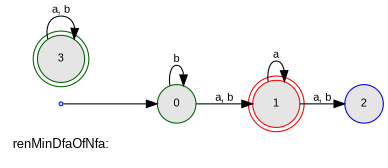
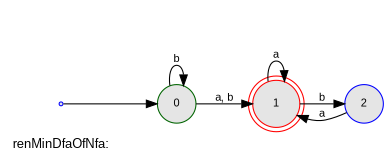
(61, 59) -> none
(322, 98) -> (322, 98)
none -> (328, 119)
